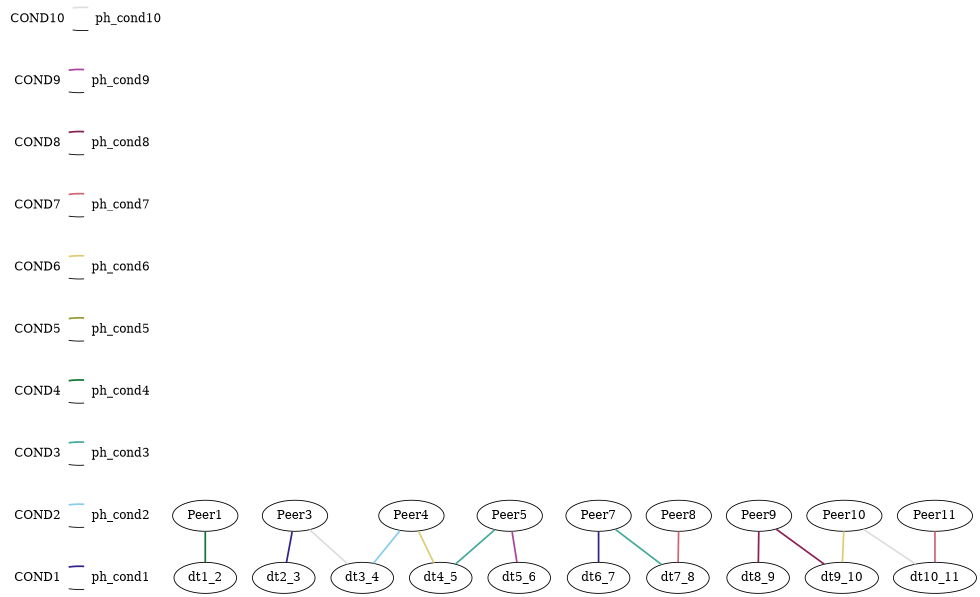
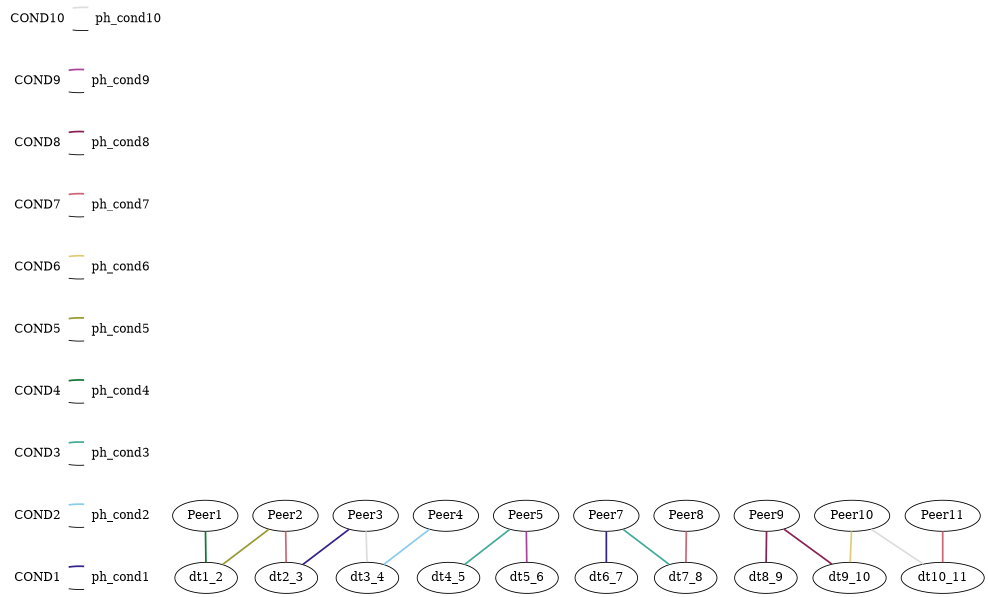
none -> (285, 516)
(426, 547) -> none
